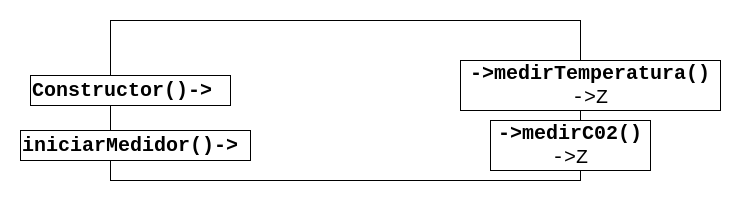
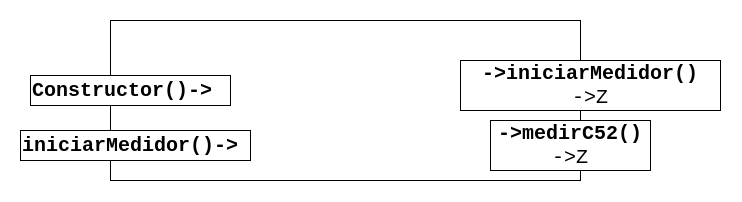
(591, 86) -> (591, 86)
(571, 146) -> (571, 146)
